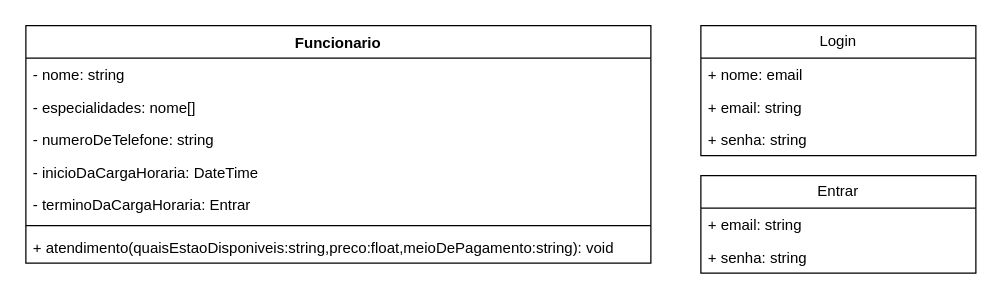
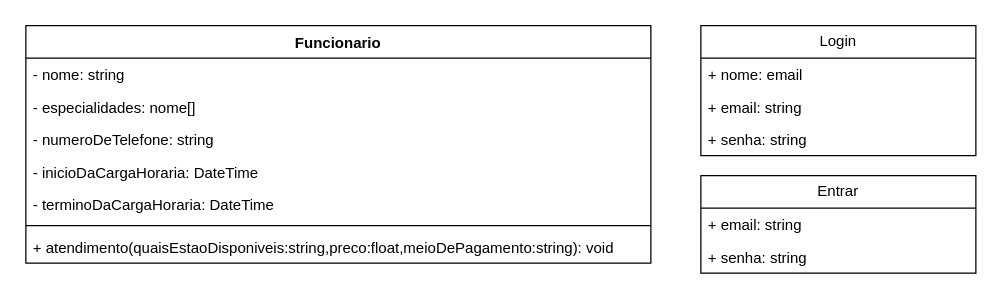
(154, 206) -> (160, 206)
